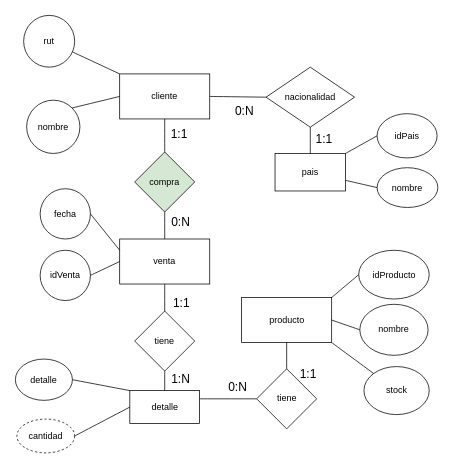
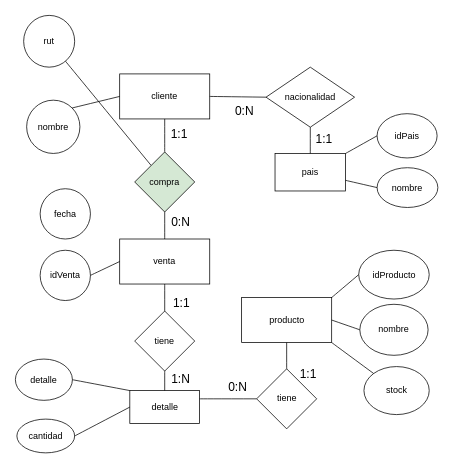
(97, 63) -> (109, 114)
(105, 232) -> none
(46, 436) -> (46, 436)
